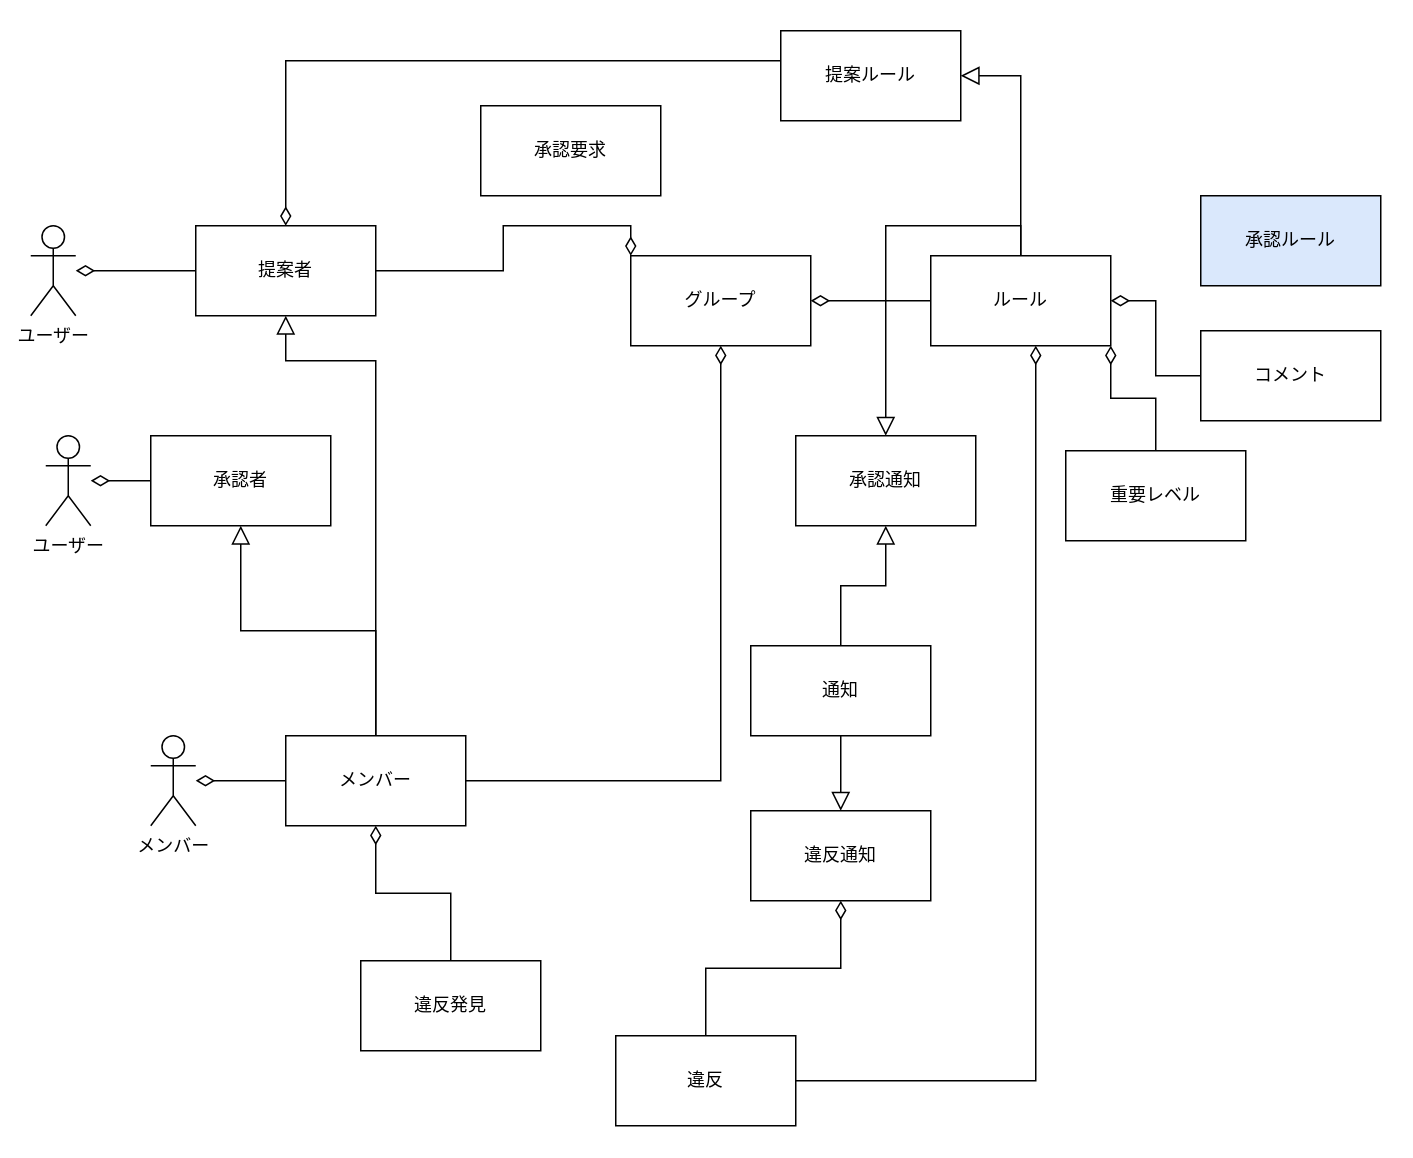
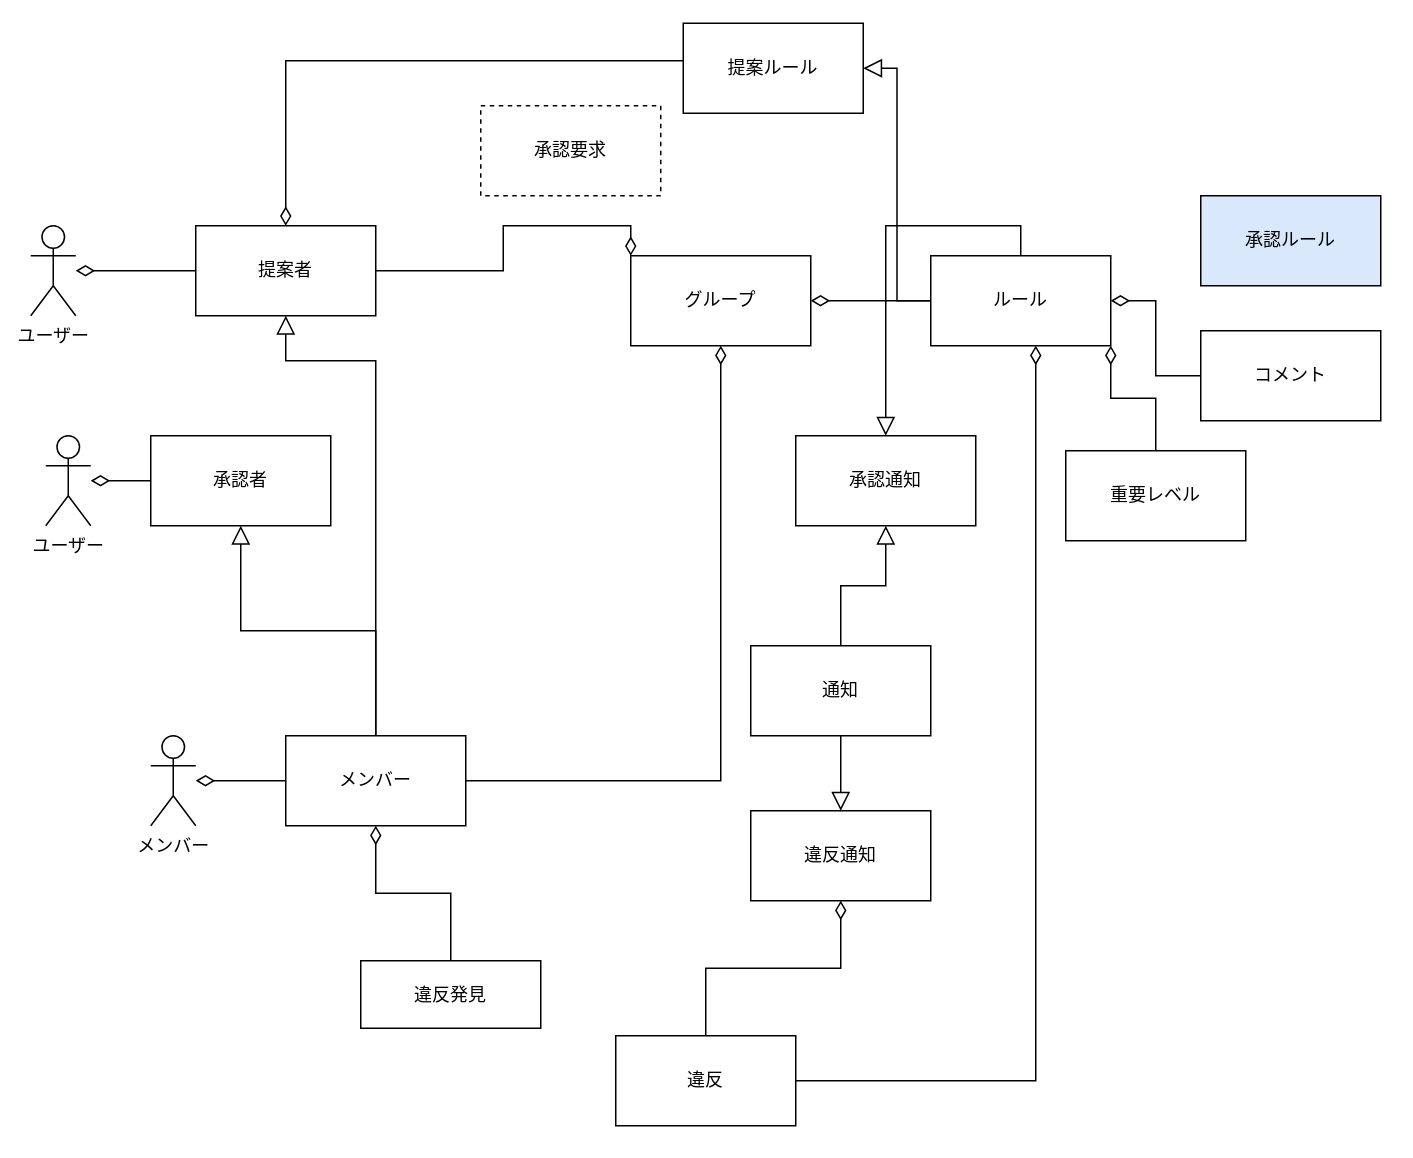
(871, 76) -> (773, 68)
(571, 151) -> (571, 151)
(451, 1006) -> (451, 995)
